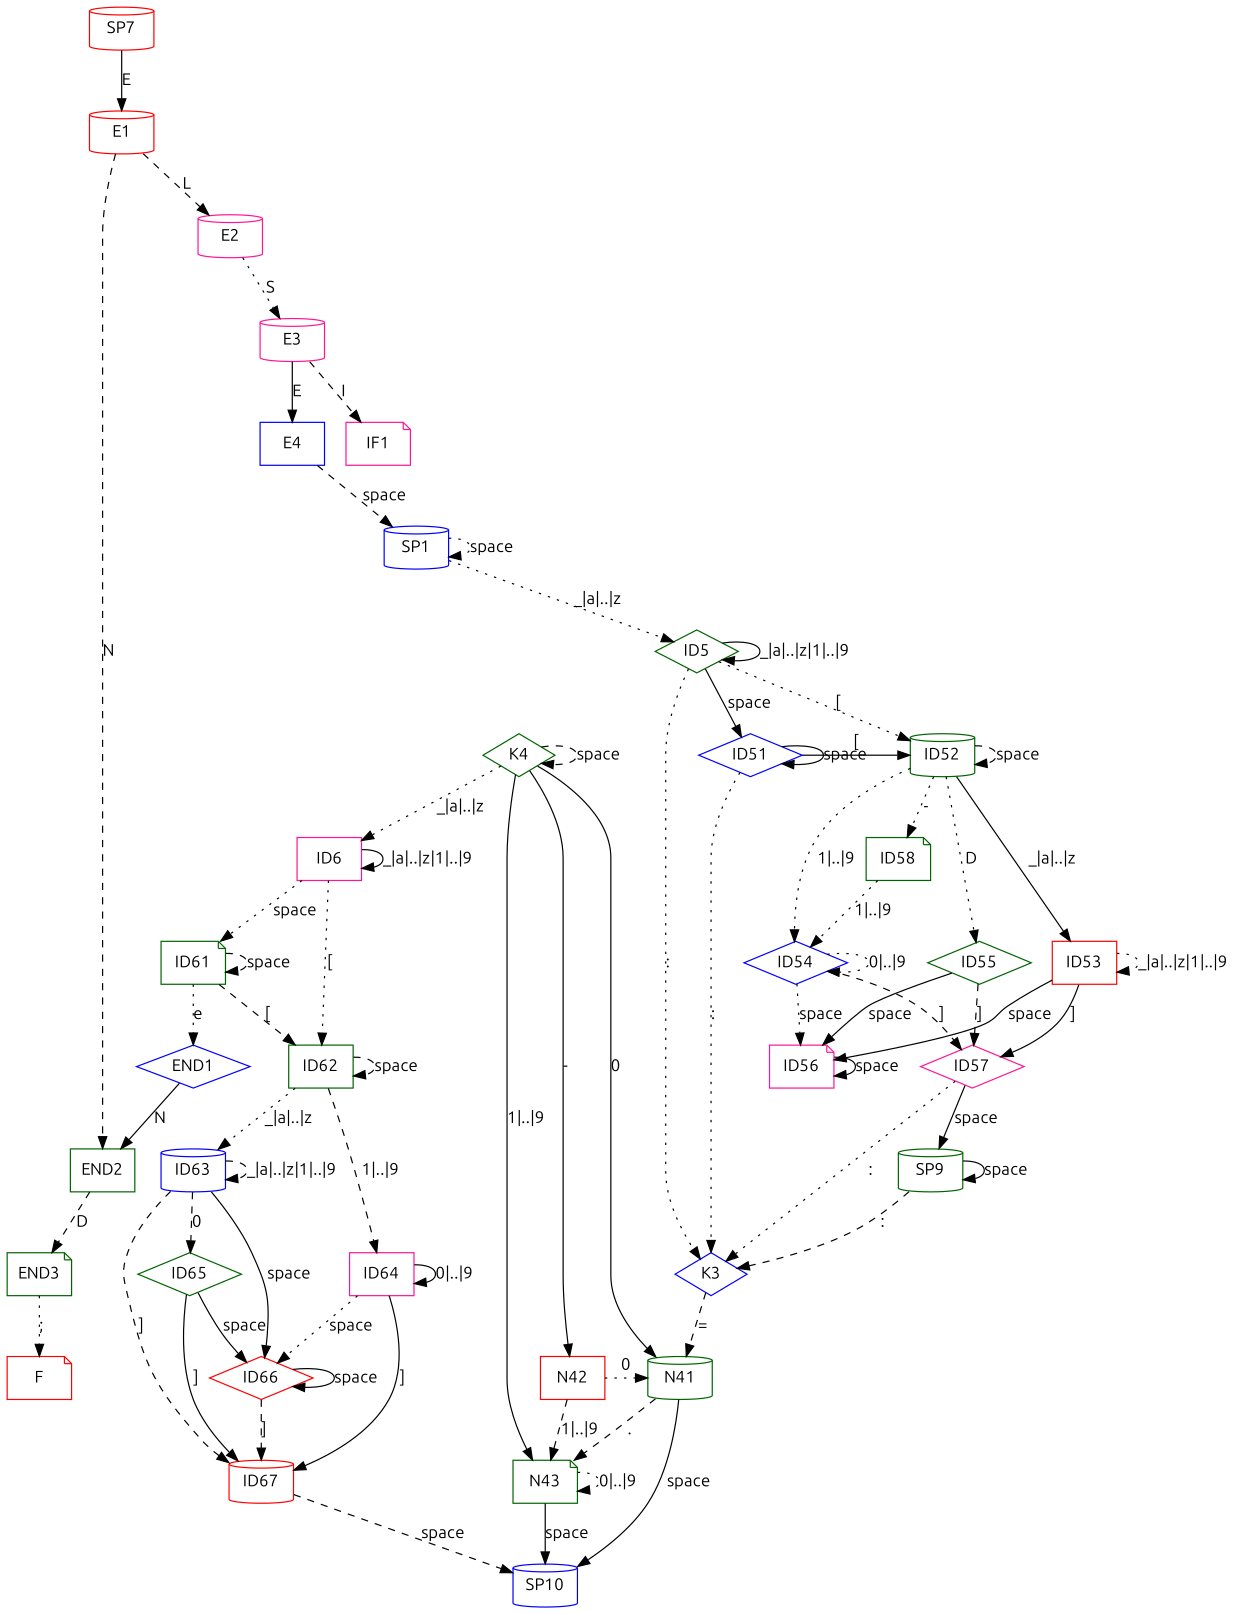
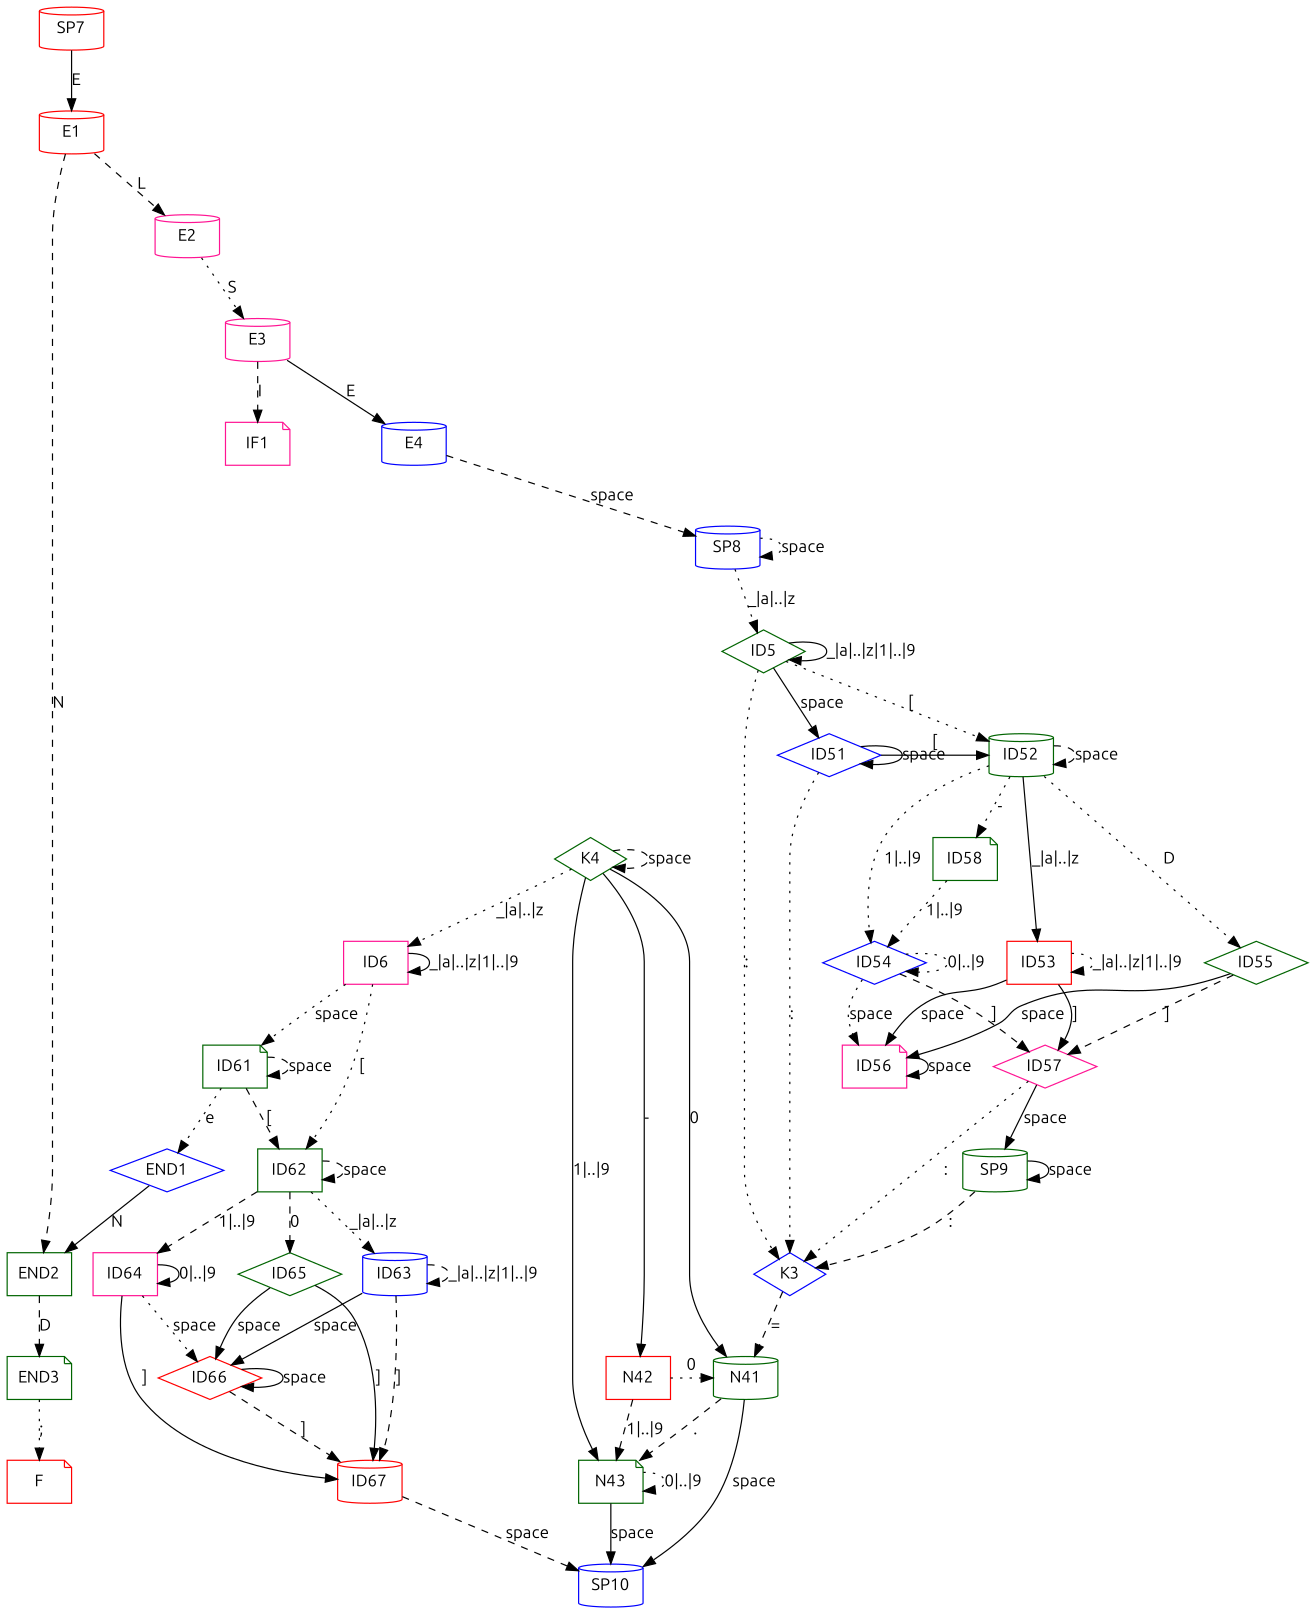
(292, 444) -> (414, 444)
(416, 548) -> (728, 548)
(192, 1216) -> (290, 1216)
